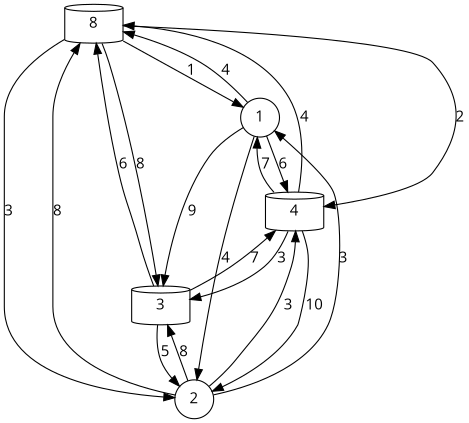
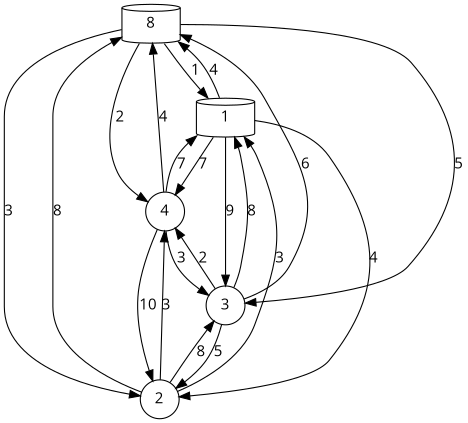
(260, 118) -> (226, 118)
(141, 165) -> (459, 165)
(283, 165) -> (203, 165)
(295, 212) -> (165, 212)
none -> (247, 218)
(255, 258) -> (203, 258)
(161, 305) -> (226, 305)
